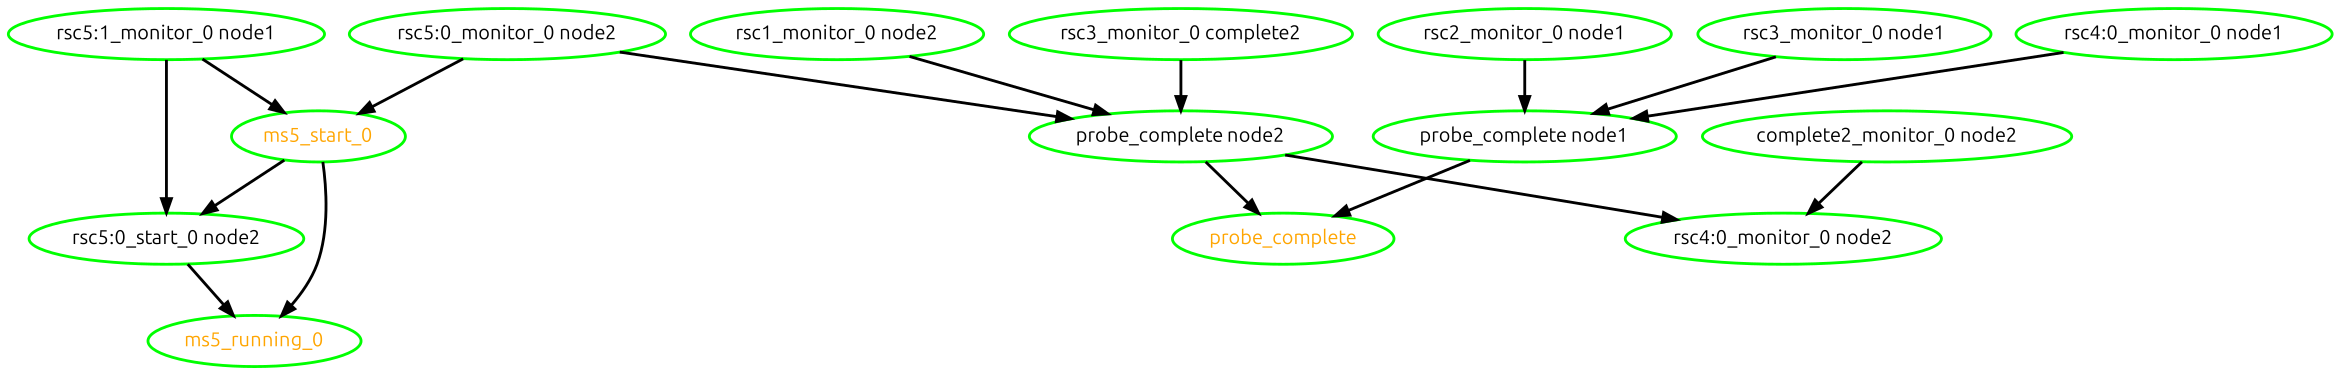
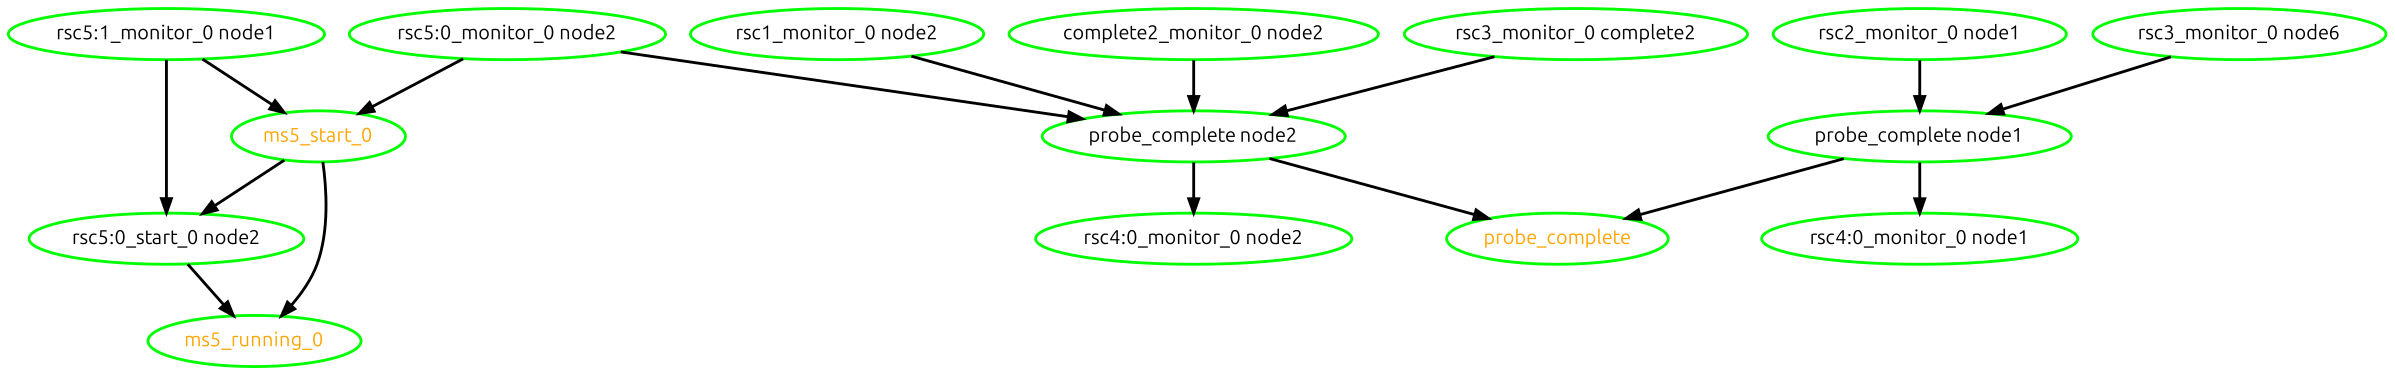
(1844, 34) -> (2239, 34)
(1856, 84) -> (1920, 181)
(1840, 183) -> (1194, 78)
